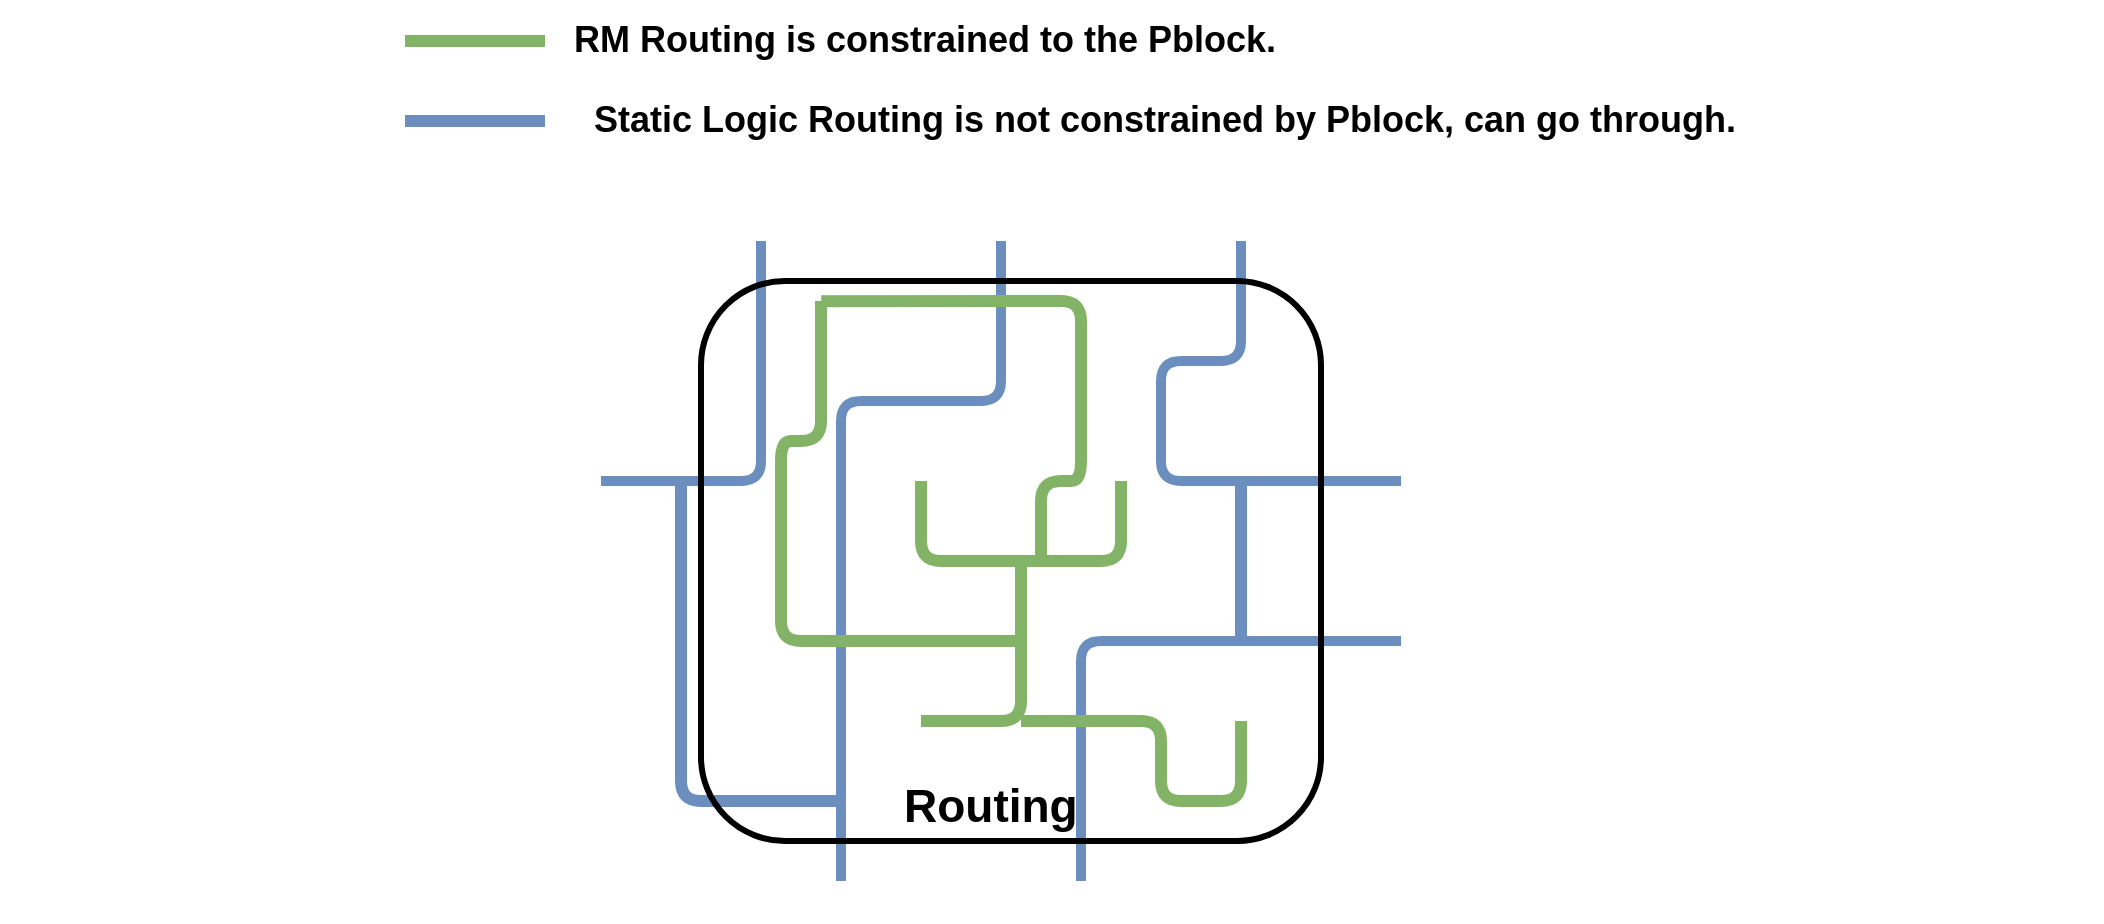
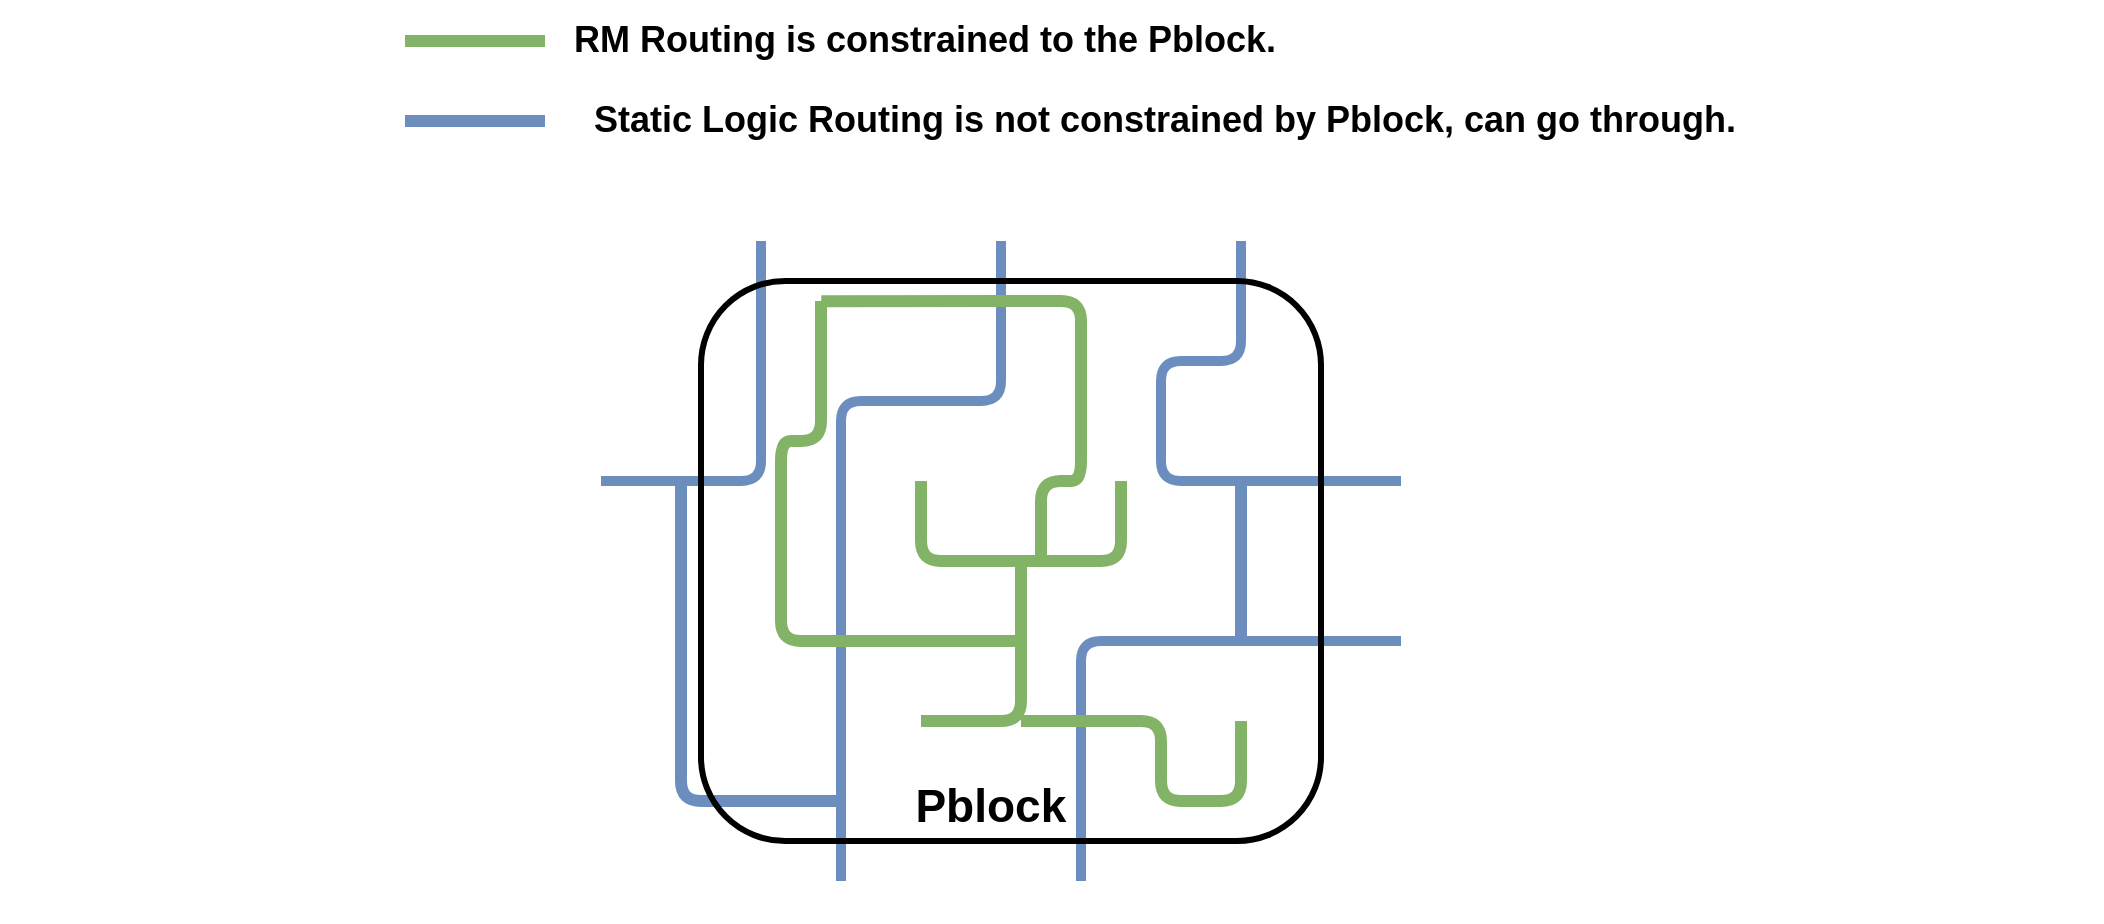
(1011, 821) -> (1011, 821)
